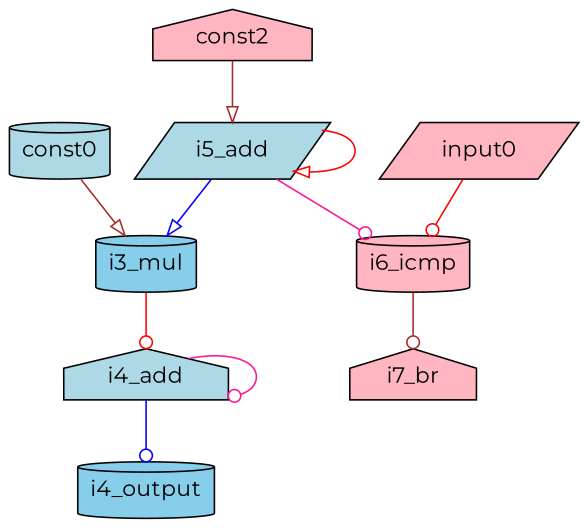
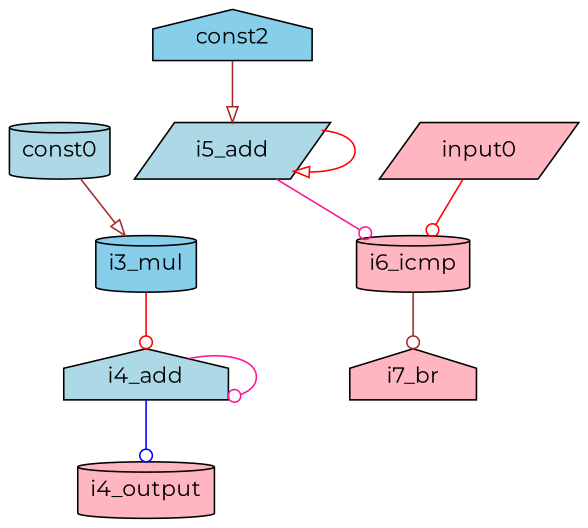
(232, 38) -> (232, 38)
(194, 201) -> none
(146, 490) -> (146, 490)
